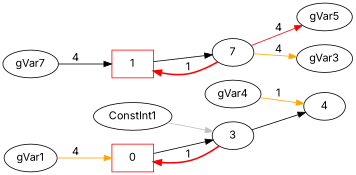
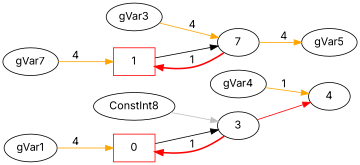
(273, 37) -> (277, 42)
(271, 55) -> (185, 29)
(81, 64) -> (82, 62)
(133, 116) -> (134, 106)
(275, 122) -> (280, 112)
